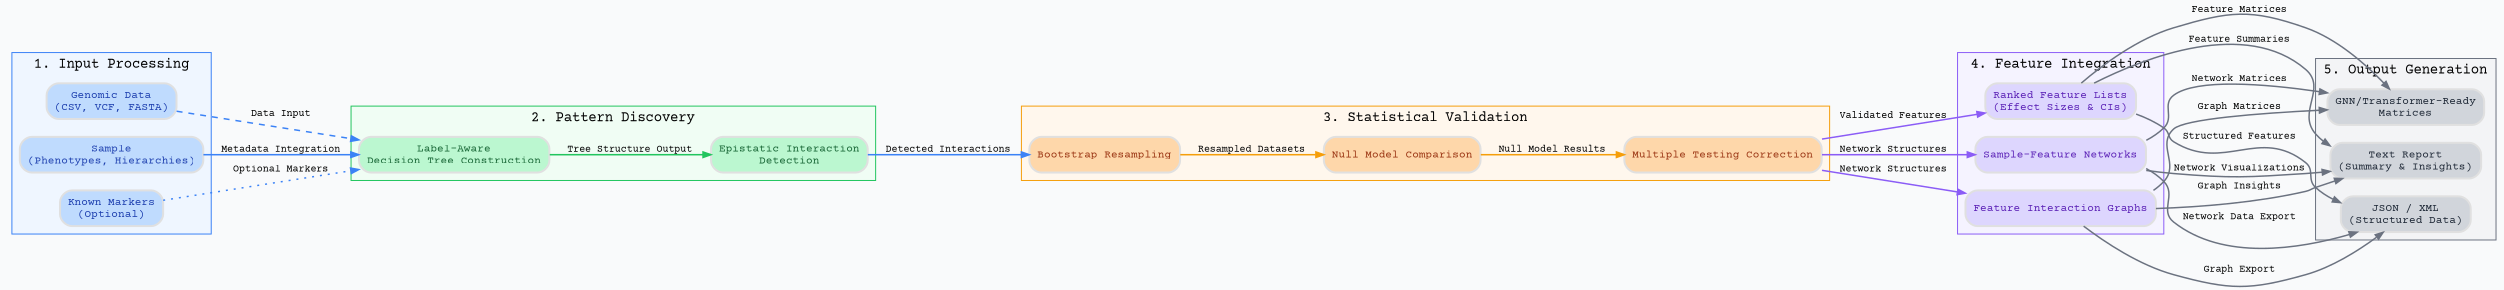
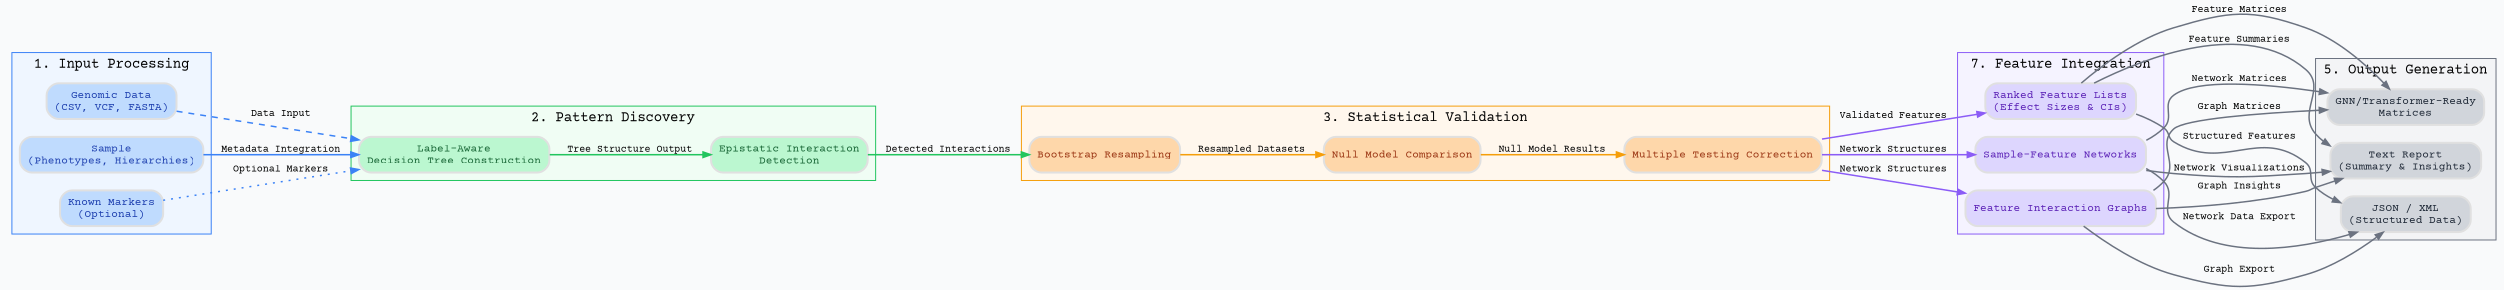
(2061, 64) -> (2061, 64)
(945, 155) -> (945, 155)
